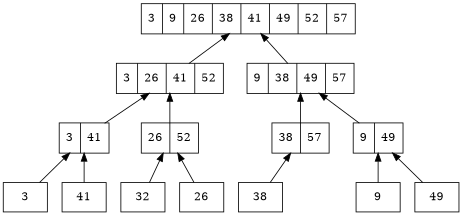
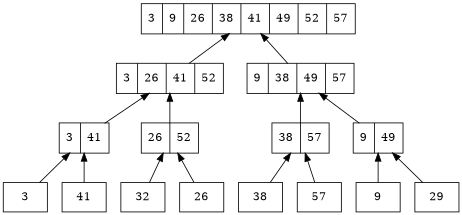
none -> (319, 197)
(437, 197) -> (437, 197)
